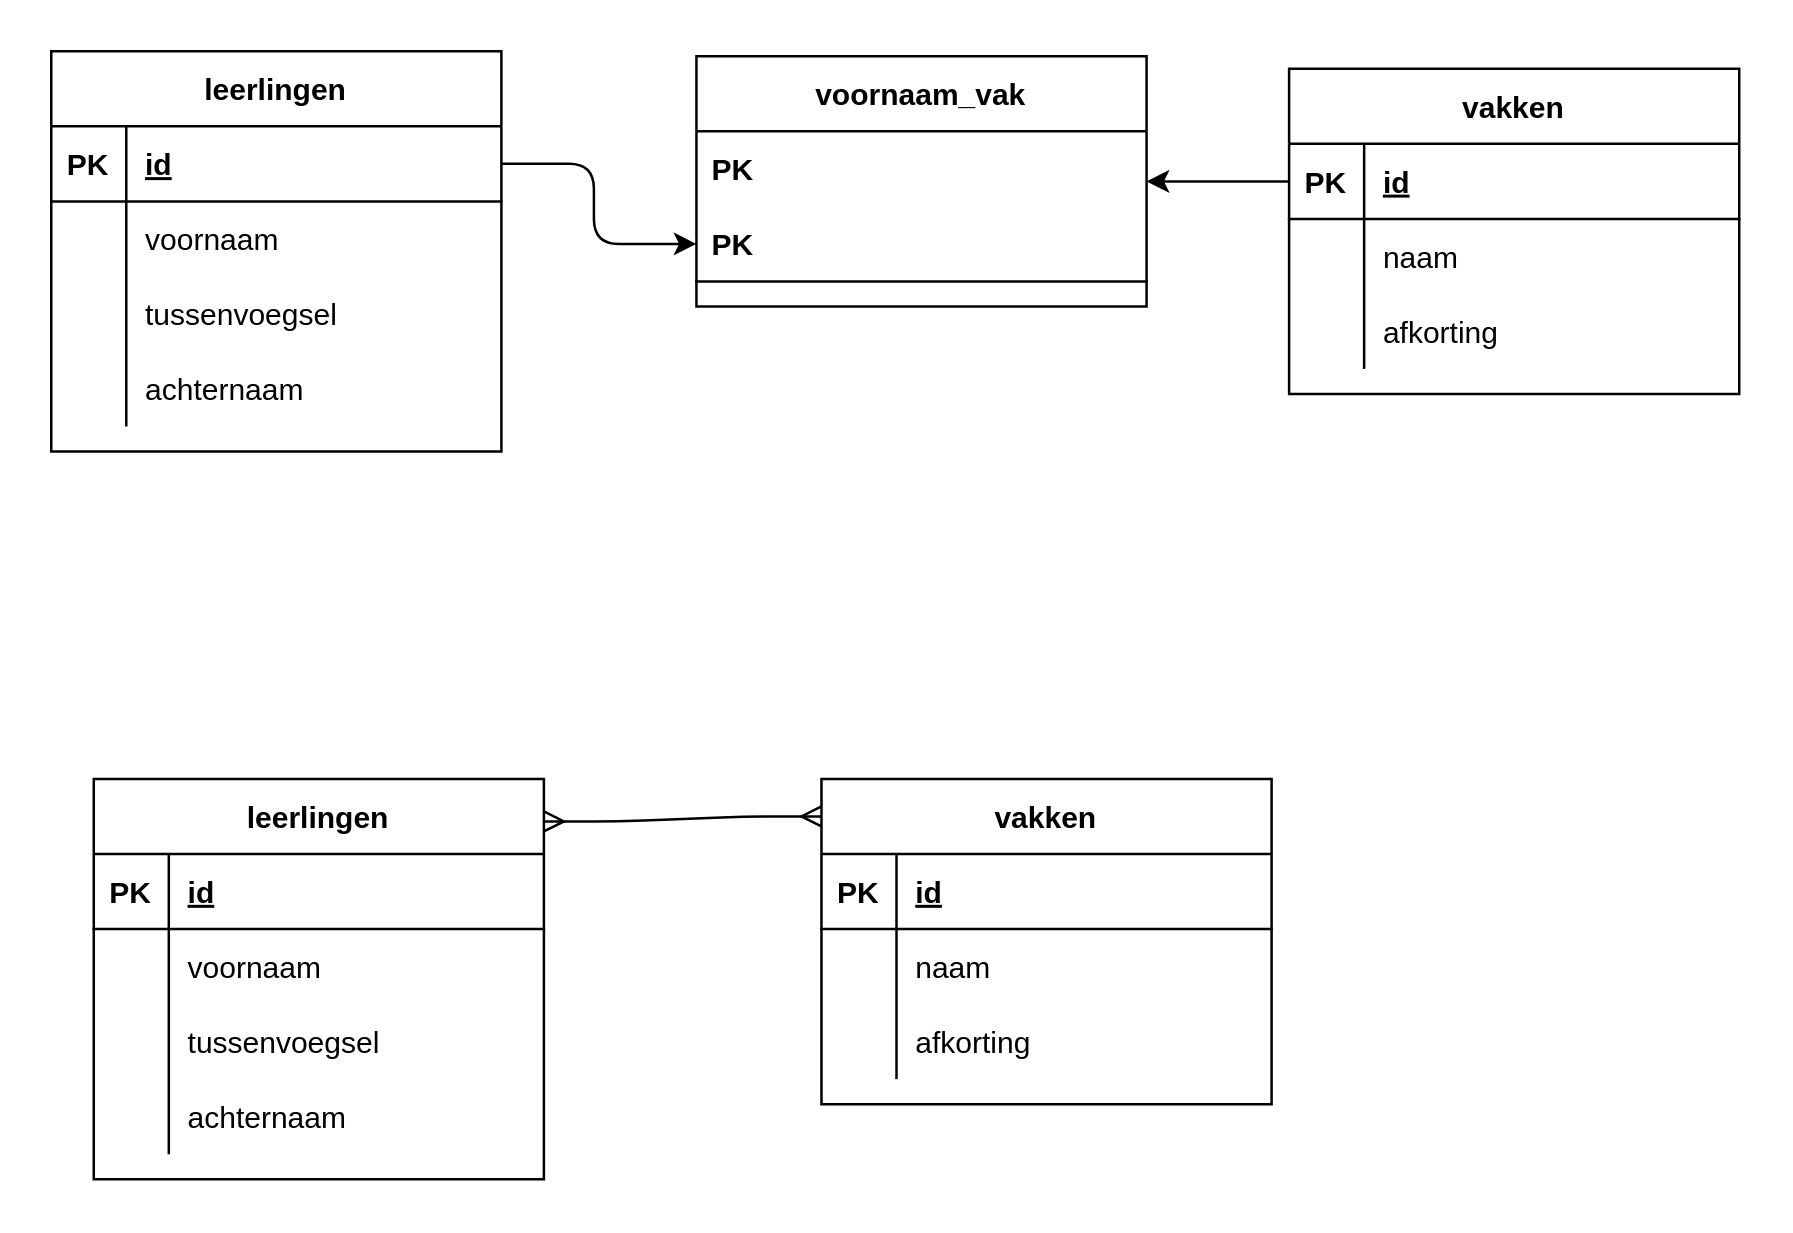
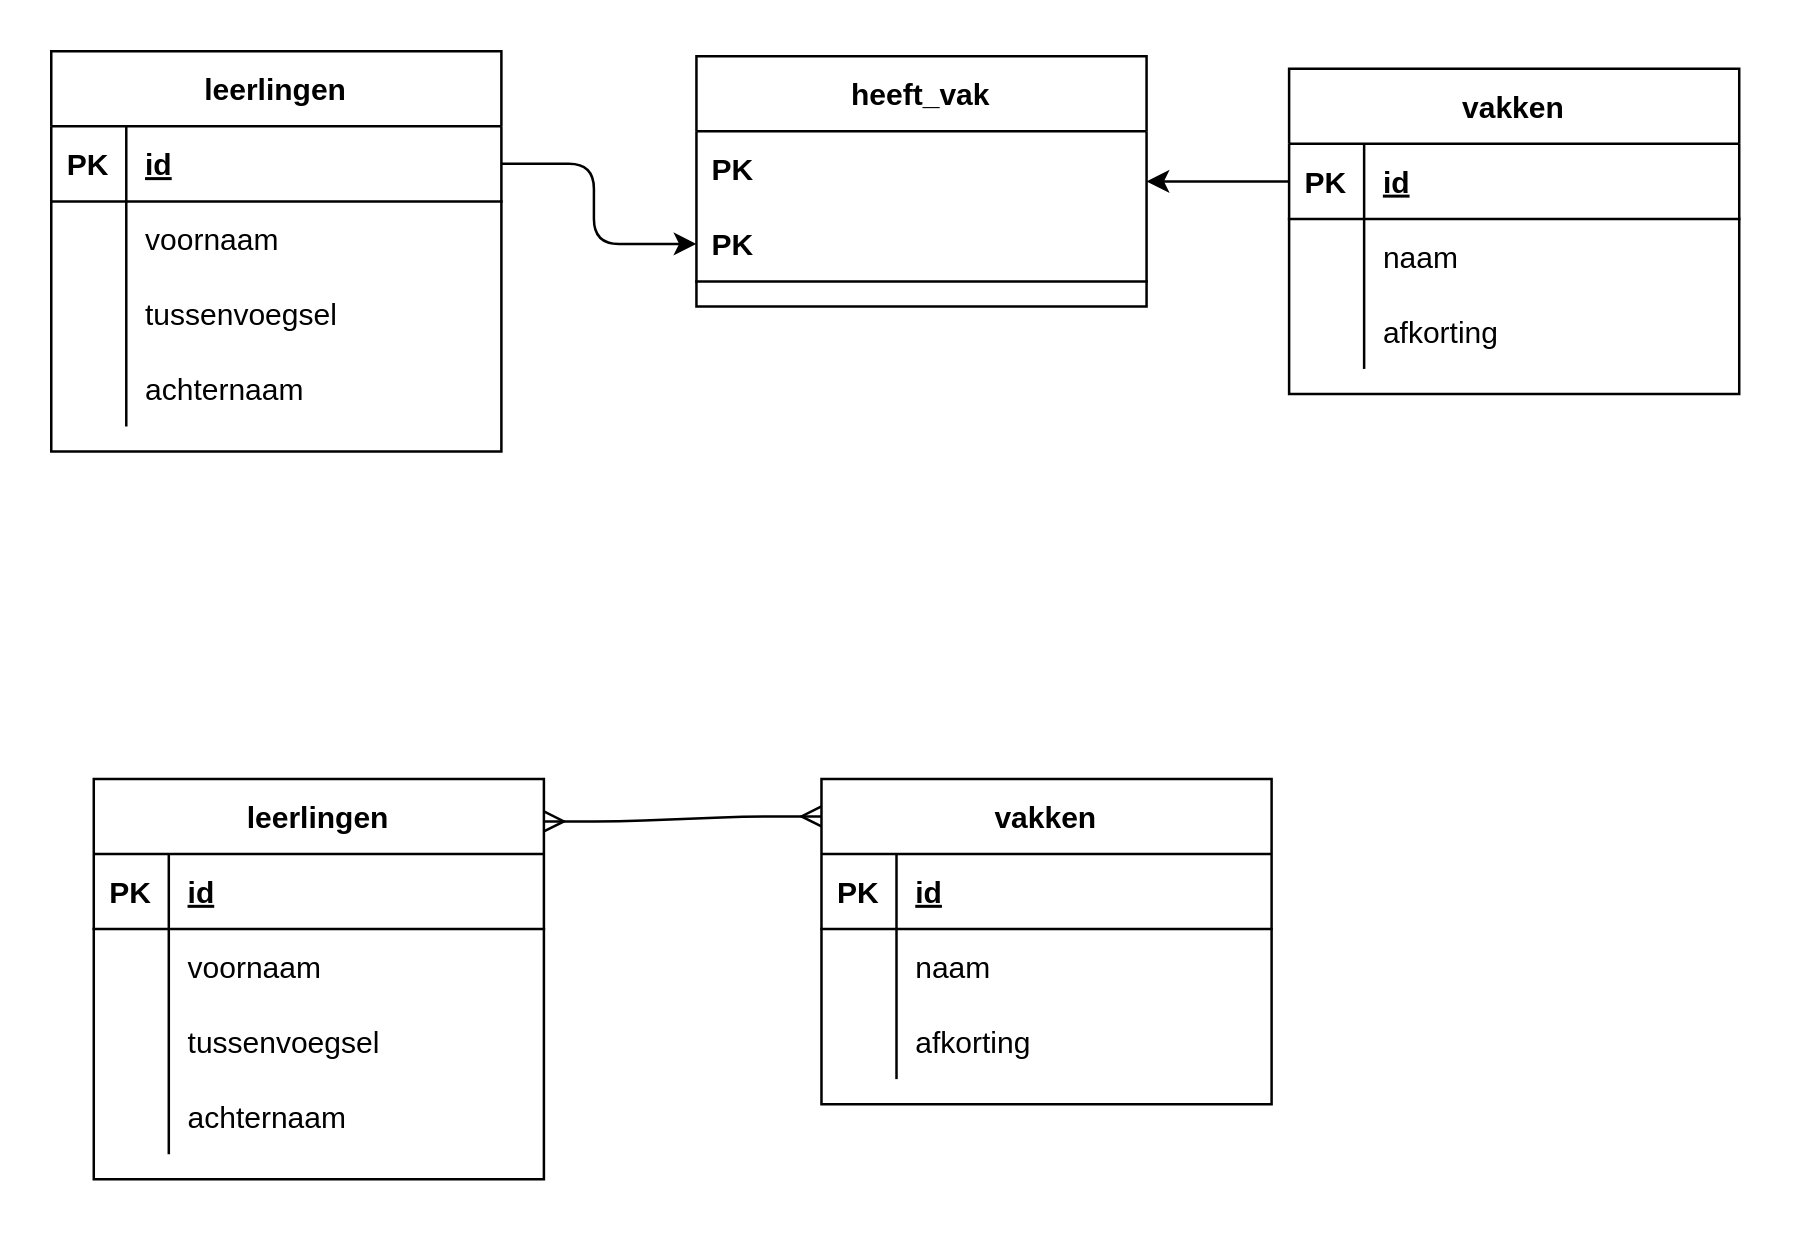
(920, 95) -> (920, 95)
